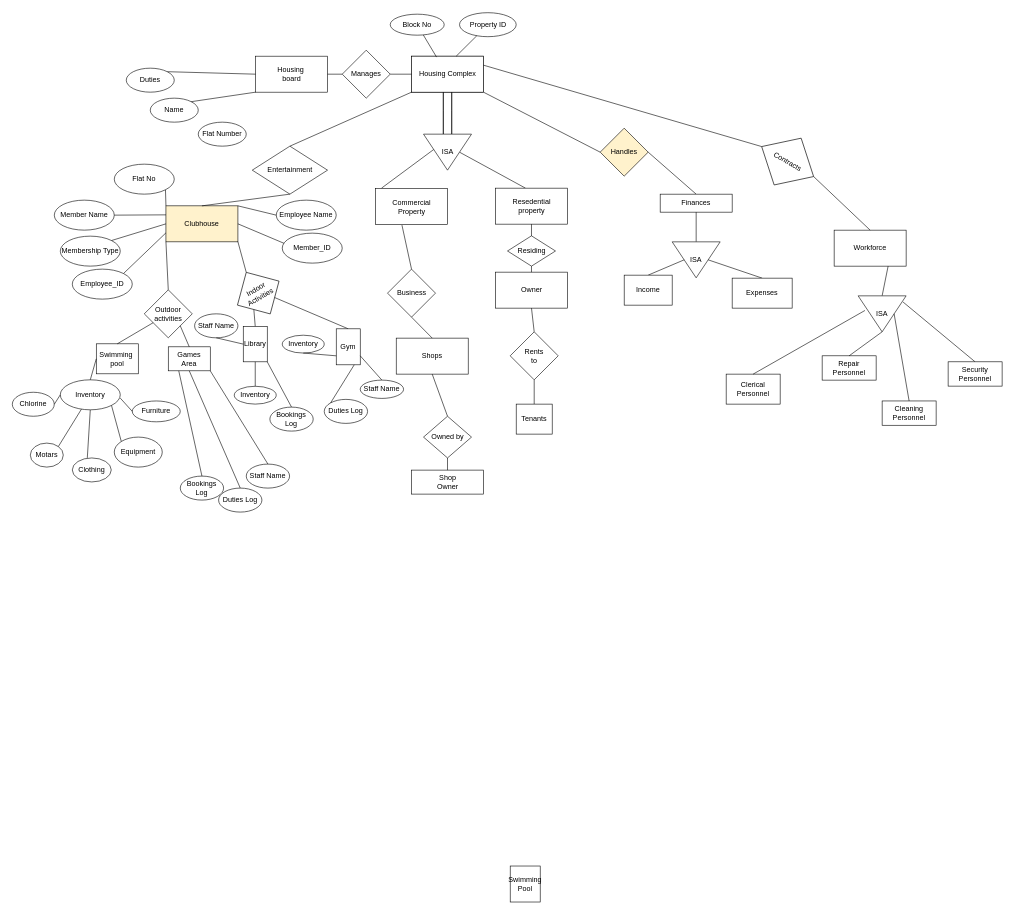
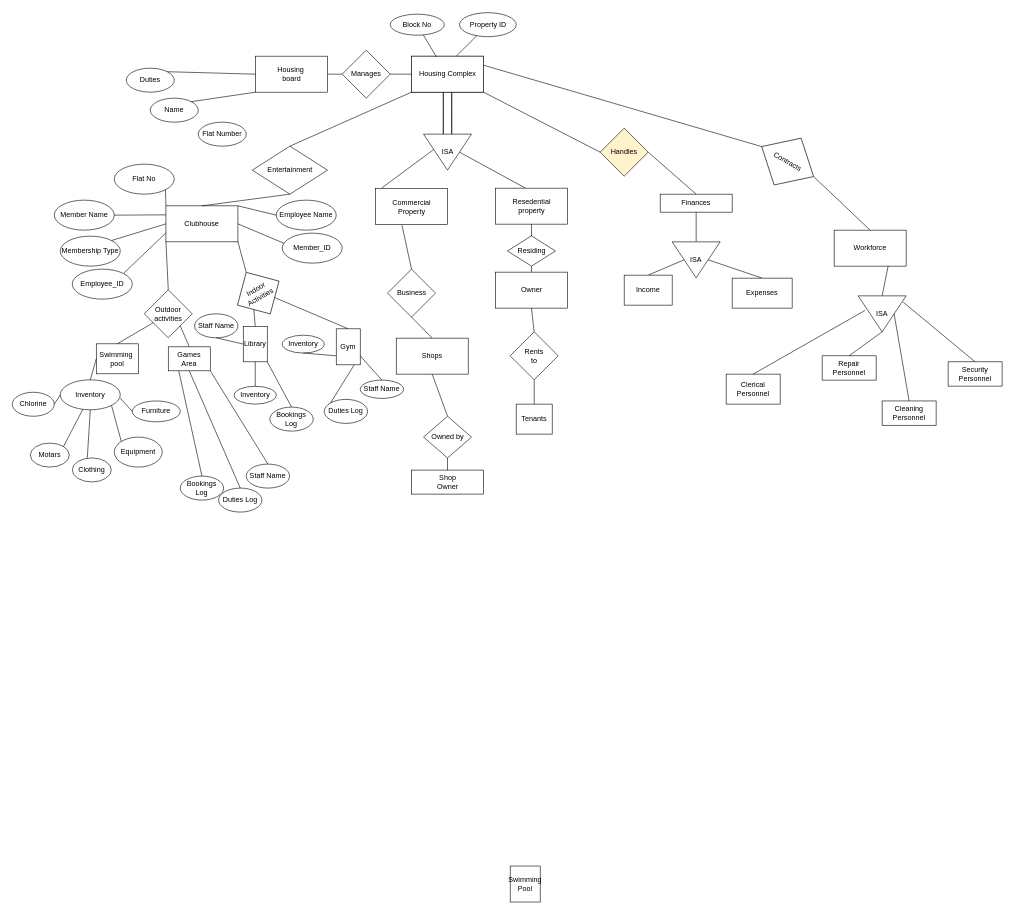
(202, 224) -> (202, 224)
(47, 455) -> (50, 455)
